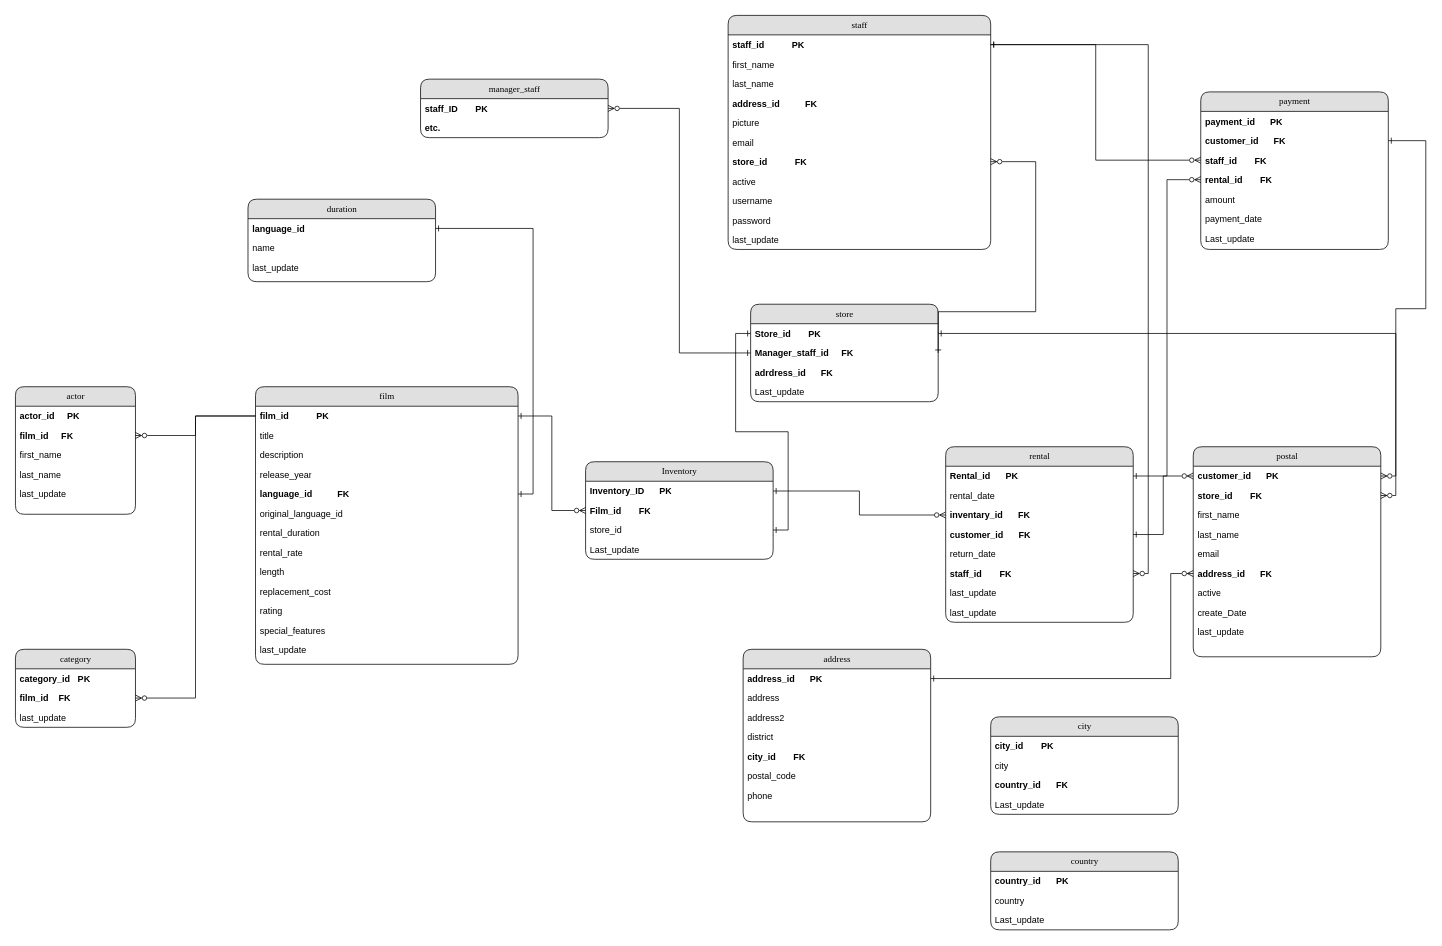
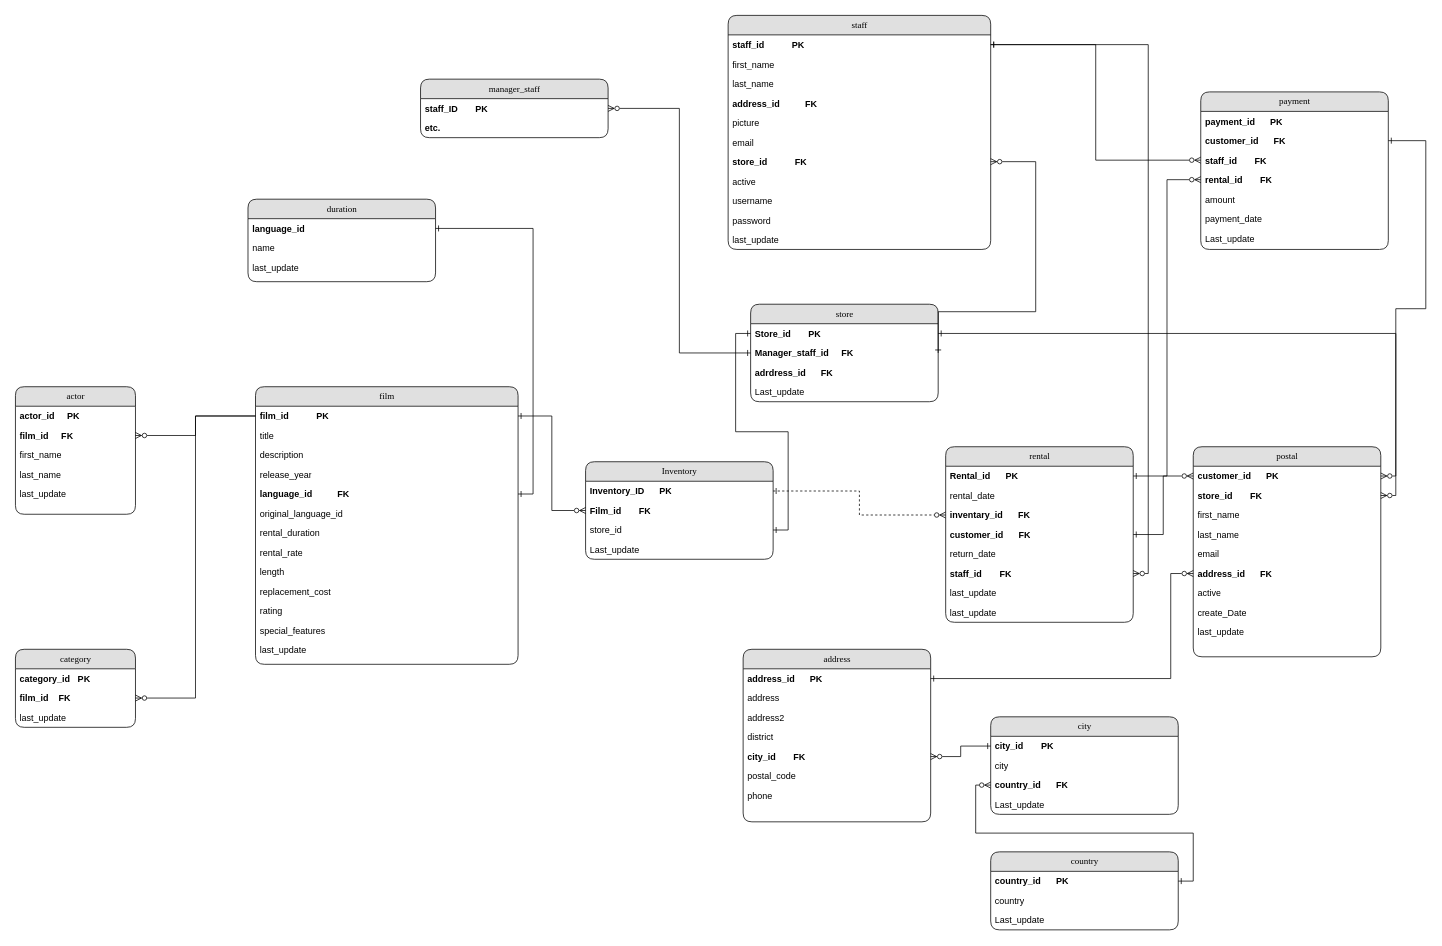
(859, 499) -> (859, 499)
none -> (961, 746)
none -> (1090, 833)
